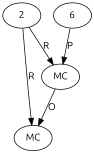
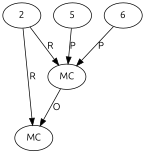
none -> (73, 15)
